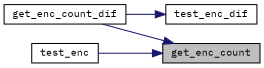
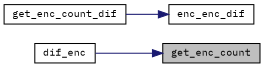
(211, 14) -> (211, 14)
(133, 32) -> none
(65, 53) -> (65, 53)
